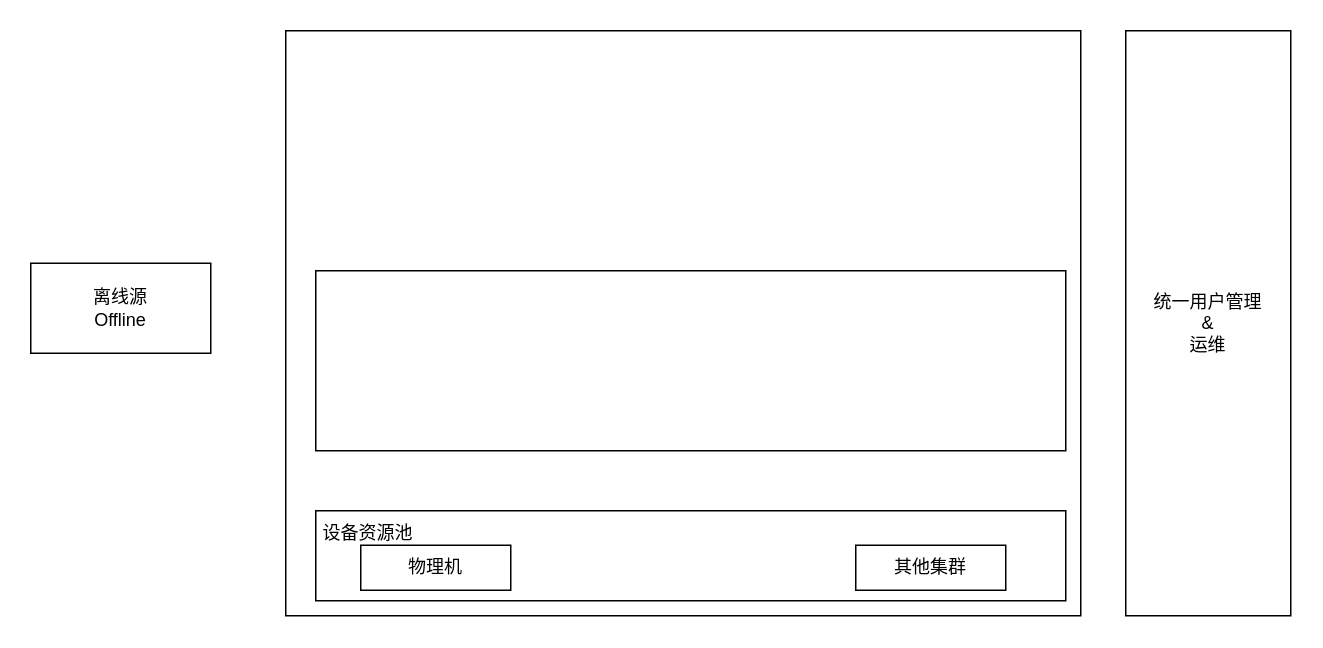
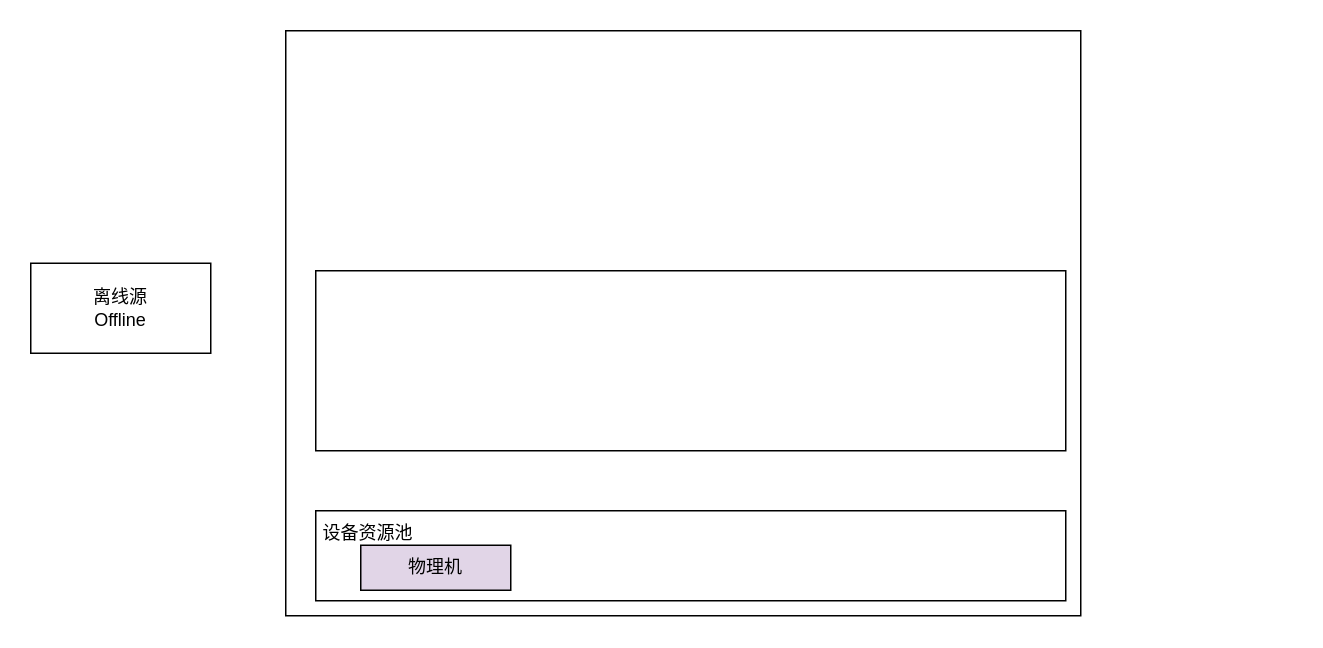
(1208, 323) -> none
(436, 568) -> (436, 568)
(931, 568) -> none
